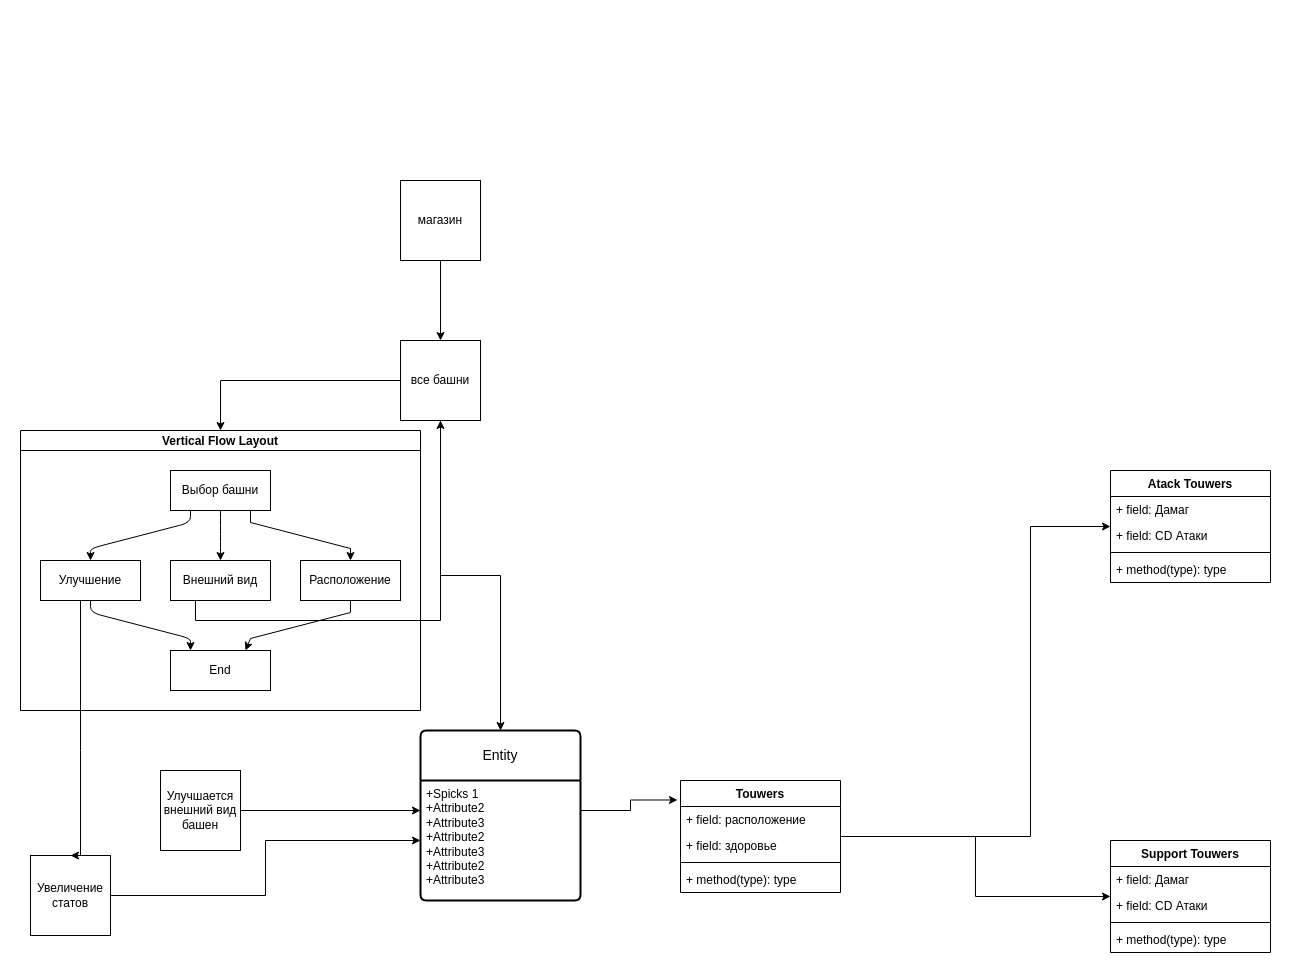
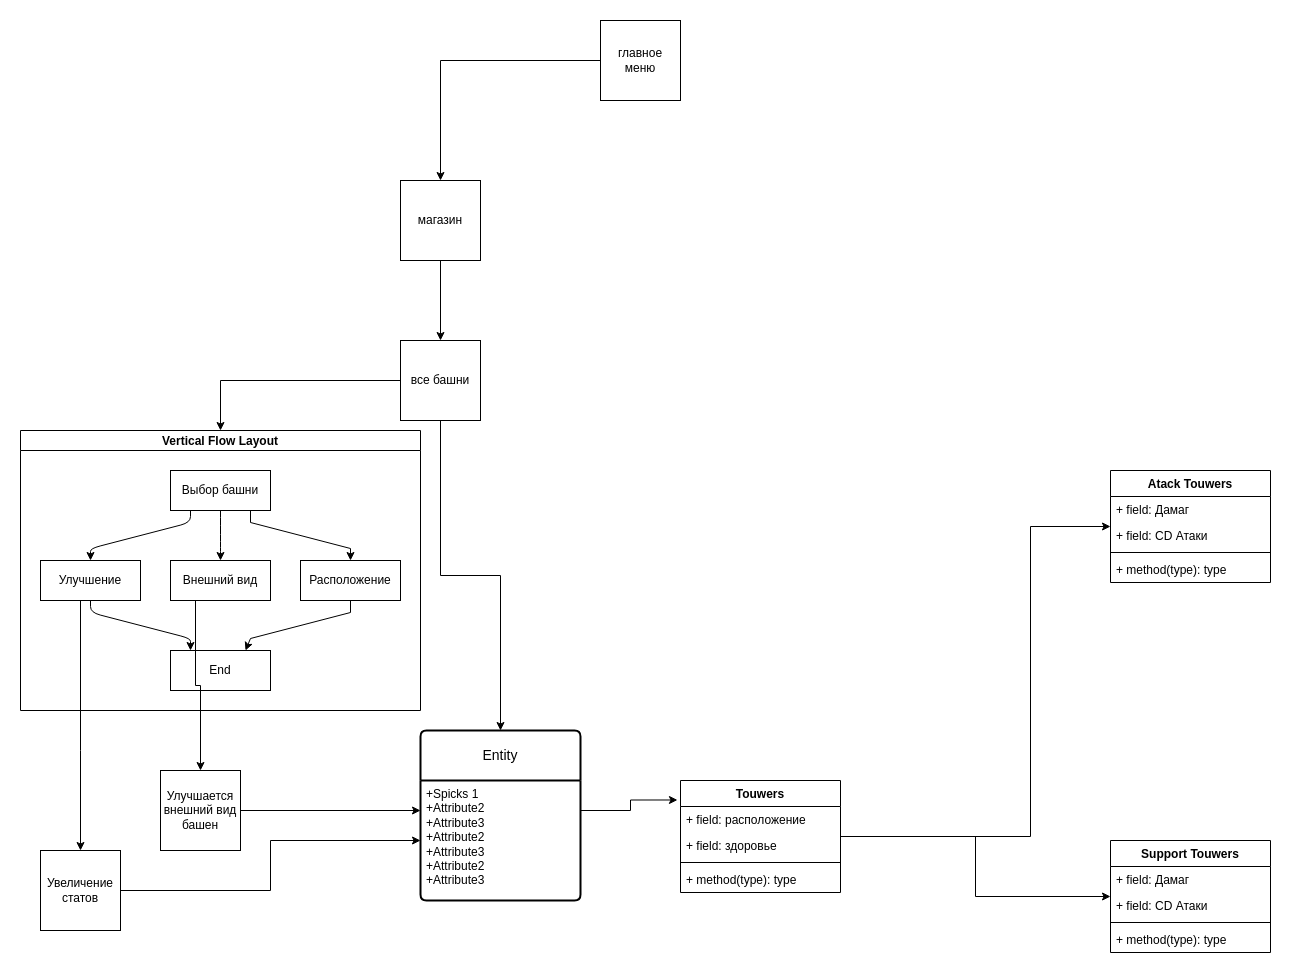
none -> (465, 61)
none -> (641, 61)
(404, 621) -> (201, 688)
(71, 896) -> (81, 891)
